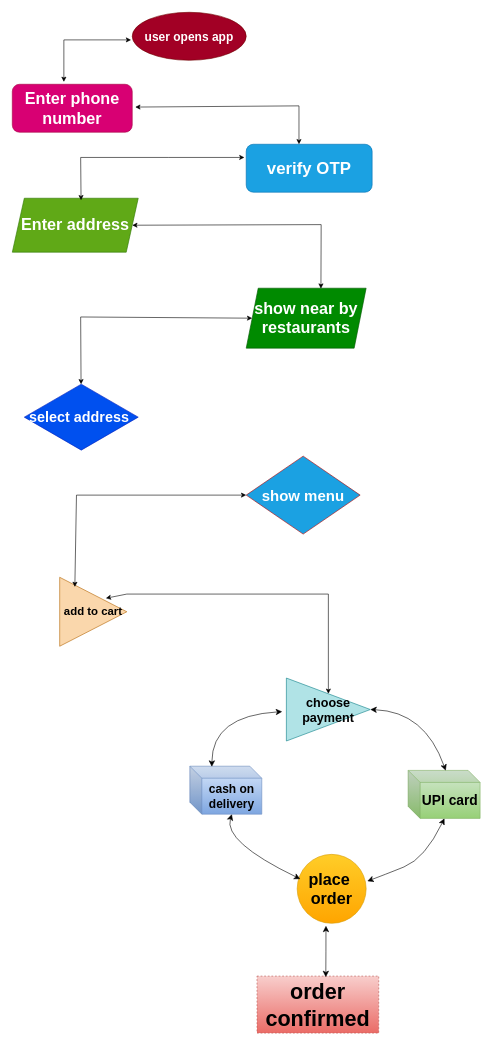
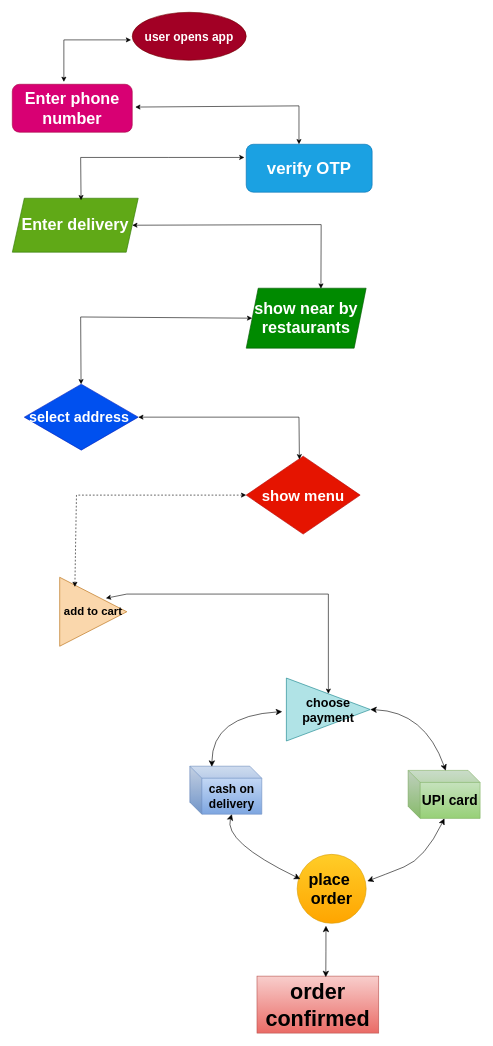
(75, 225) -> (75, 225)
none -> (298, 417)
(115, 495) -> (115, 495)
(303, 495) -> (303, 495)
(318, 1005) -> (318, 1005)
